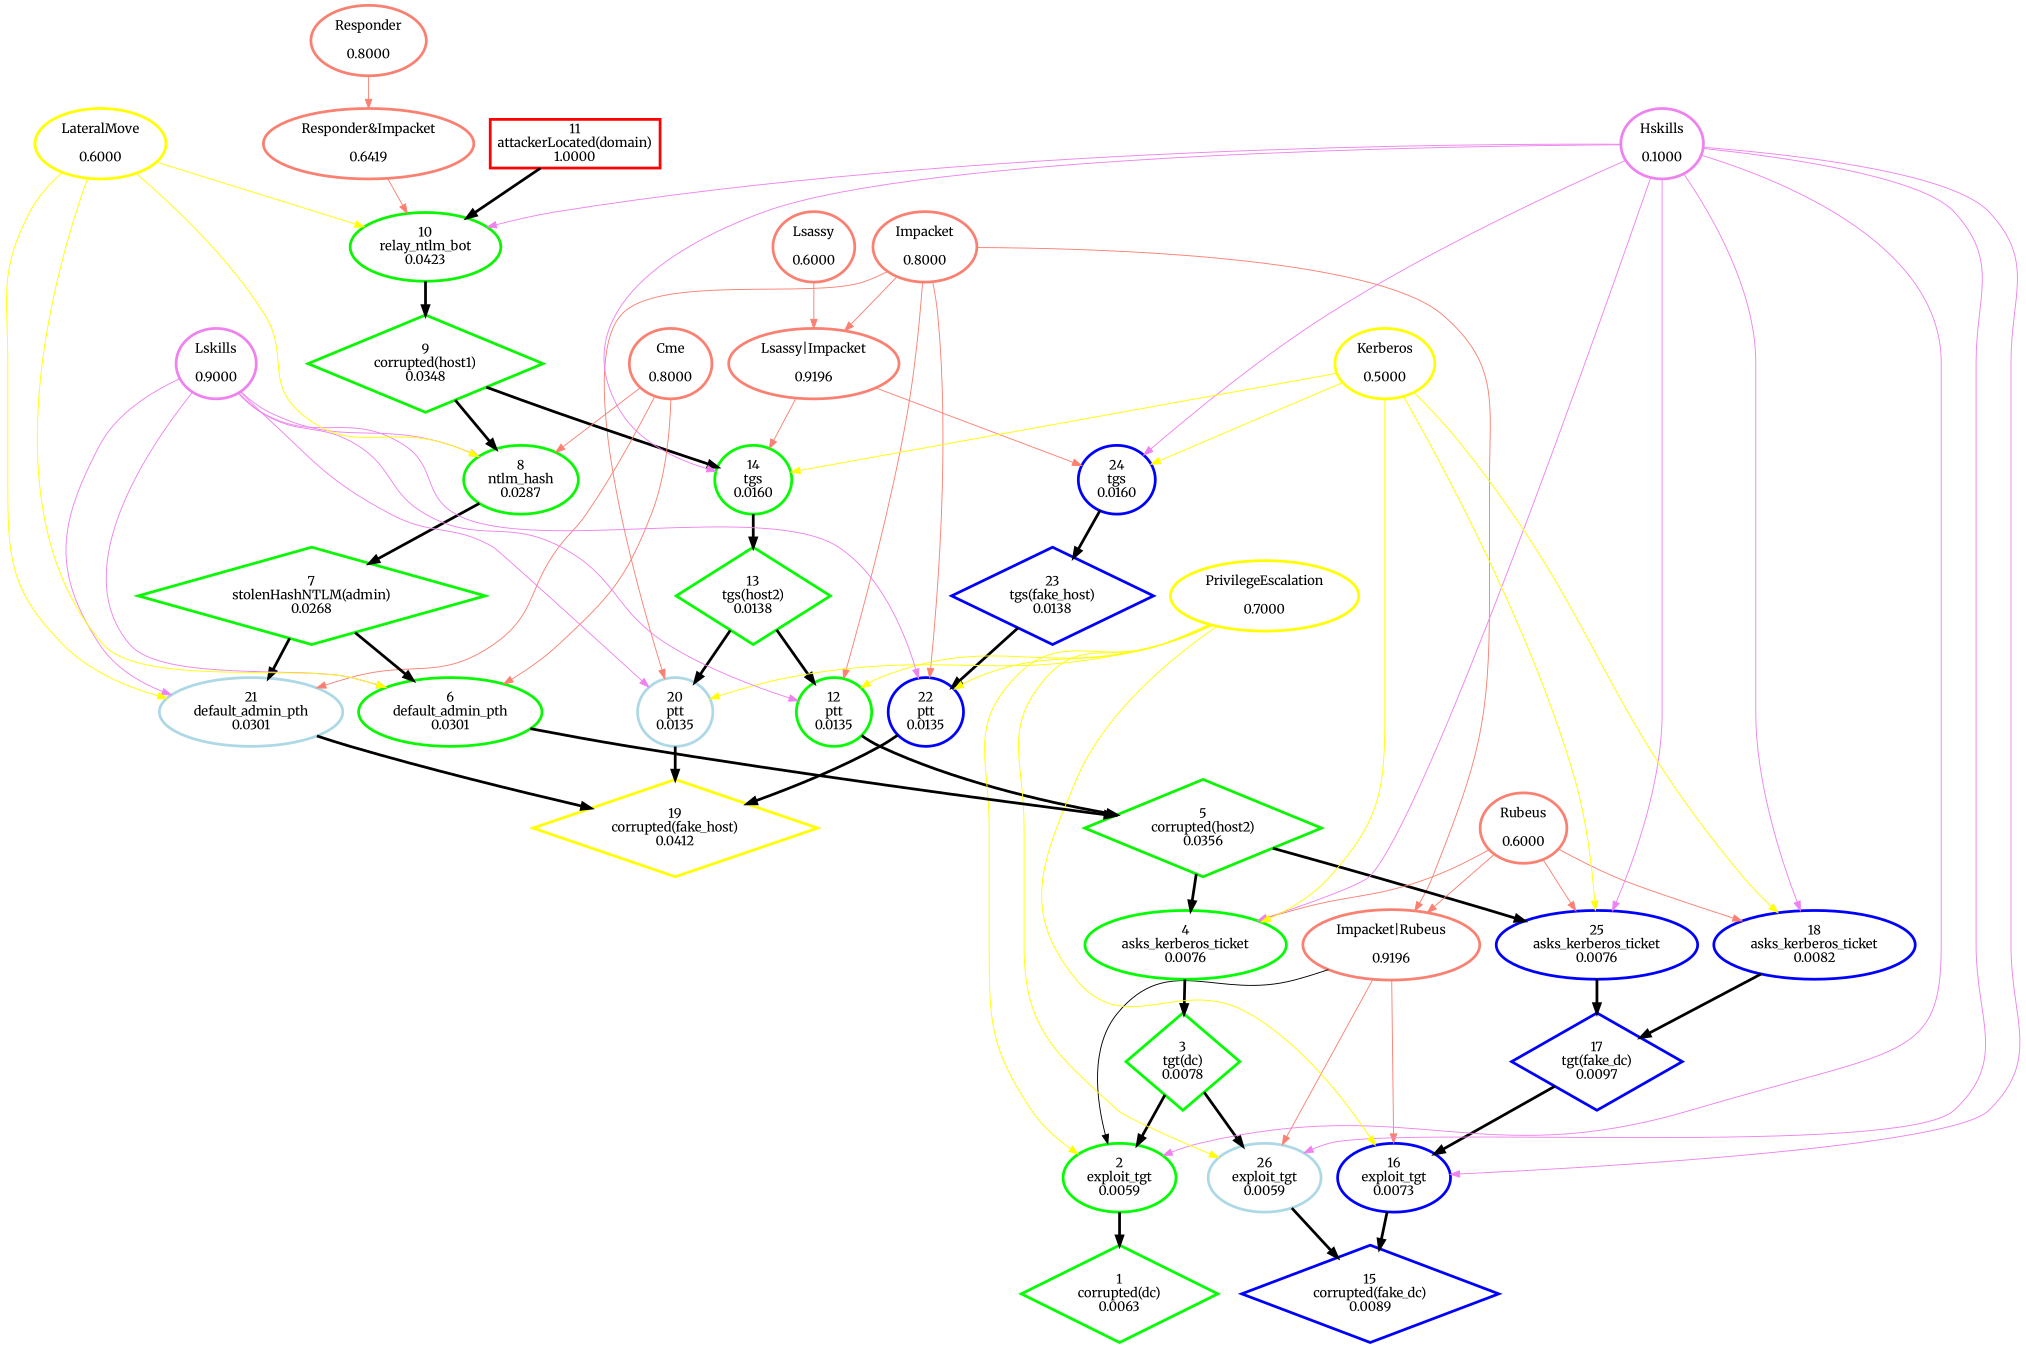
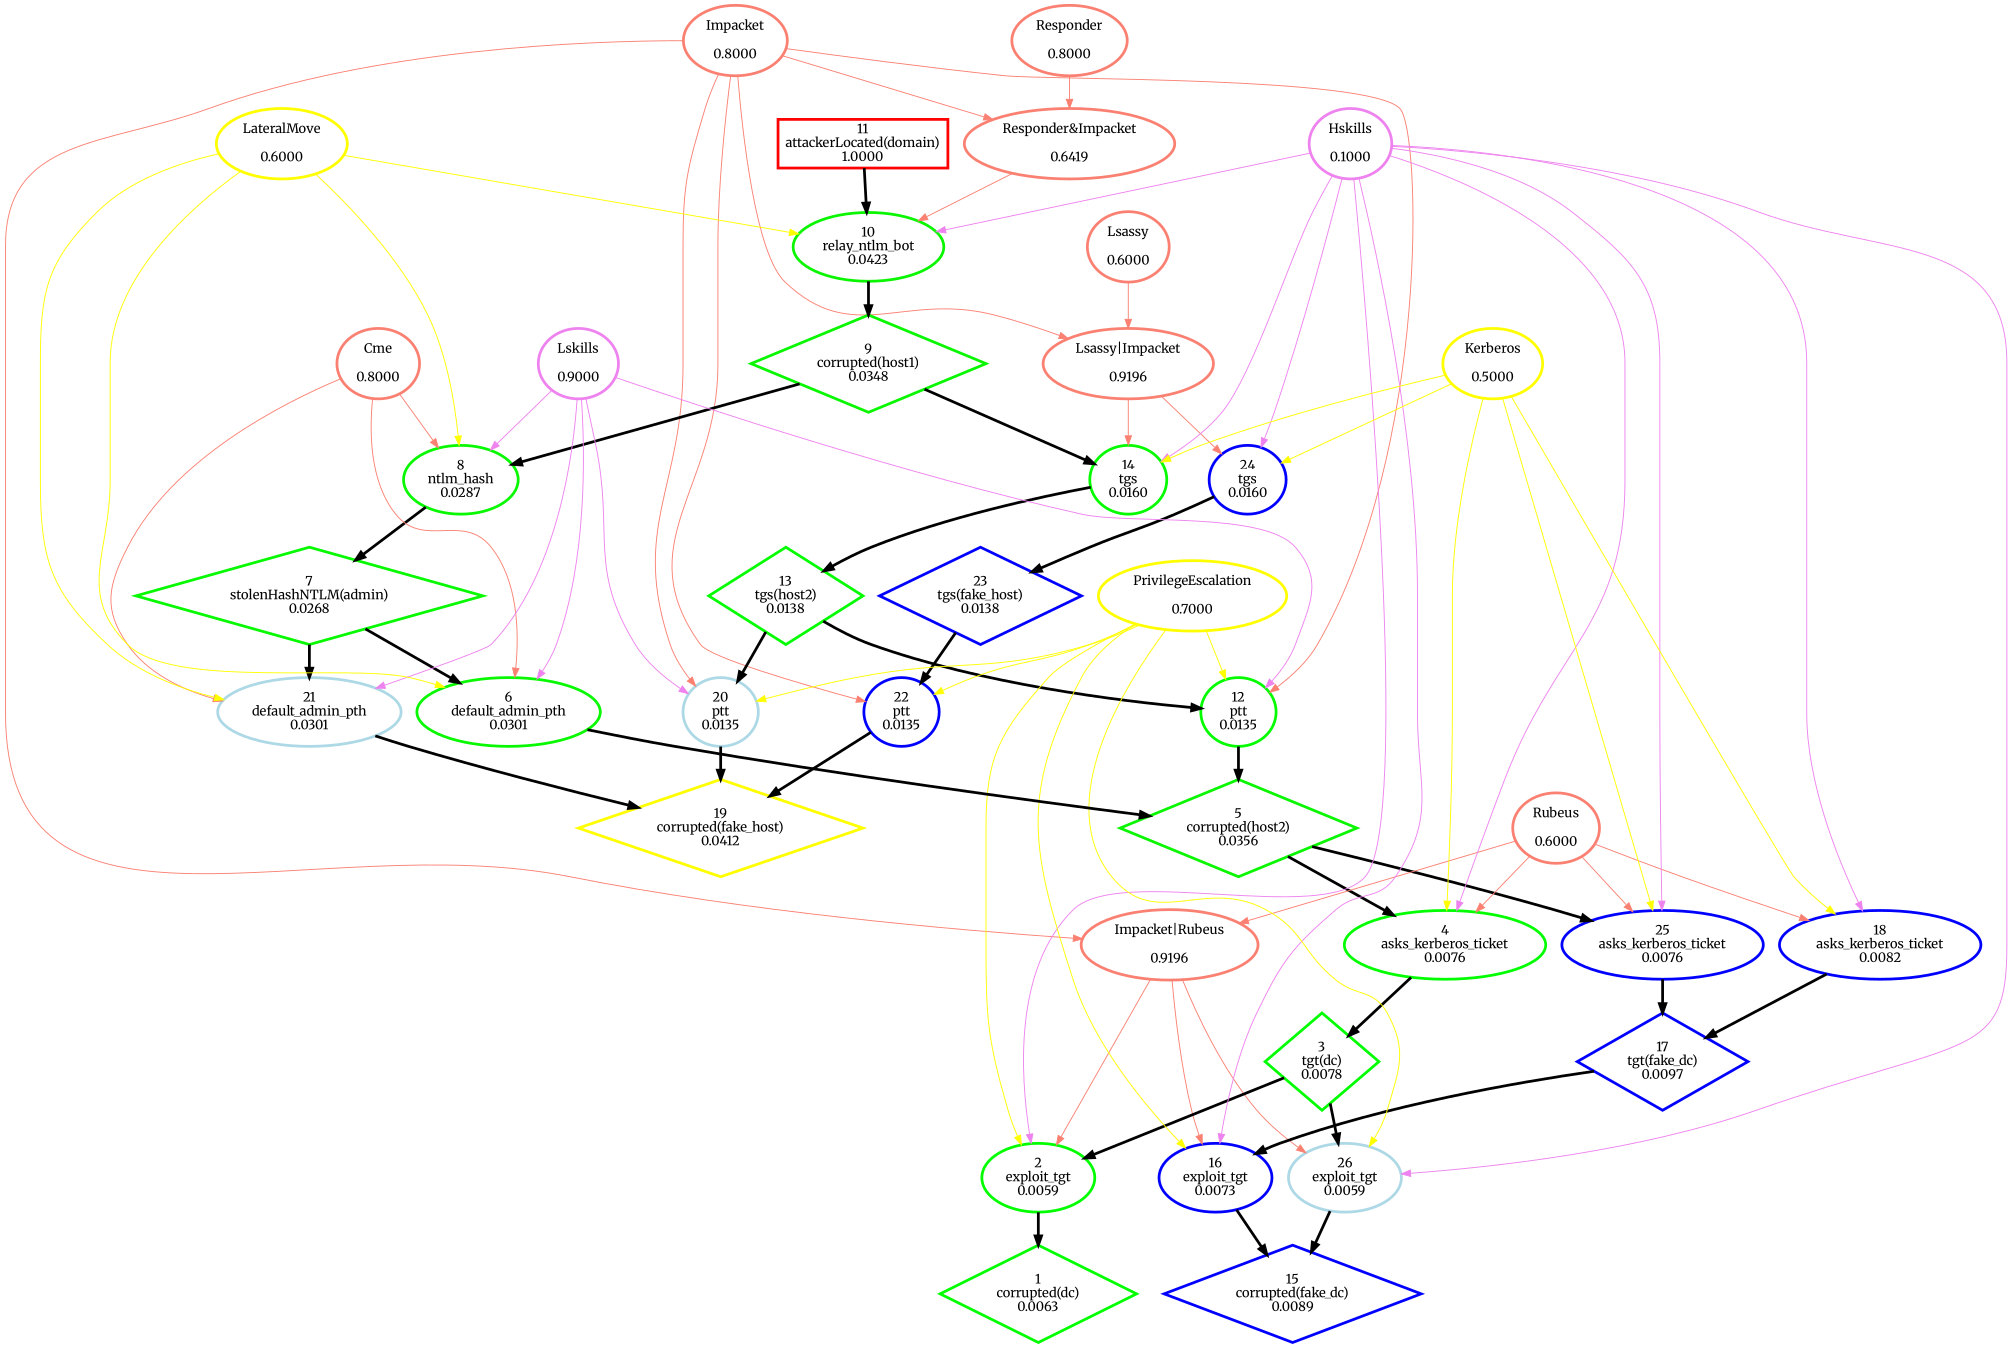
none -> (883, 86)
(588, 530) -> none
(1156, 985) -> (1104, 1062)
